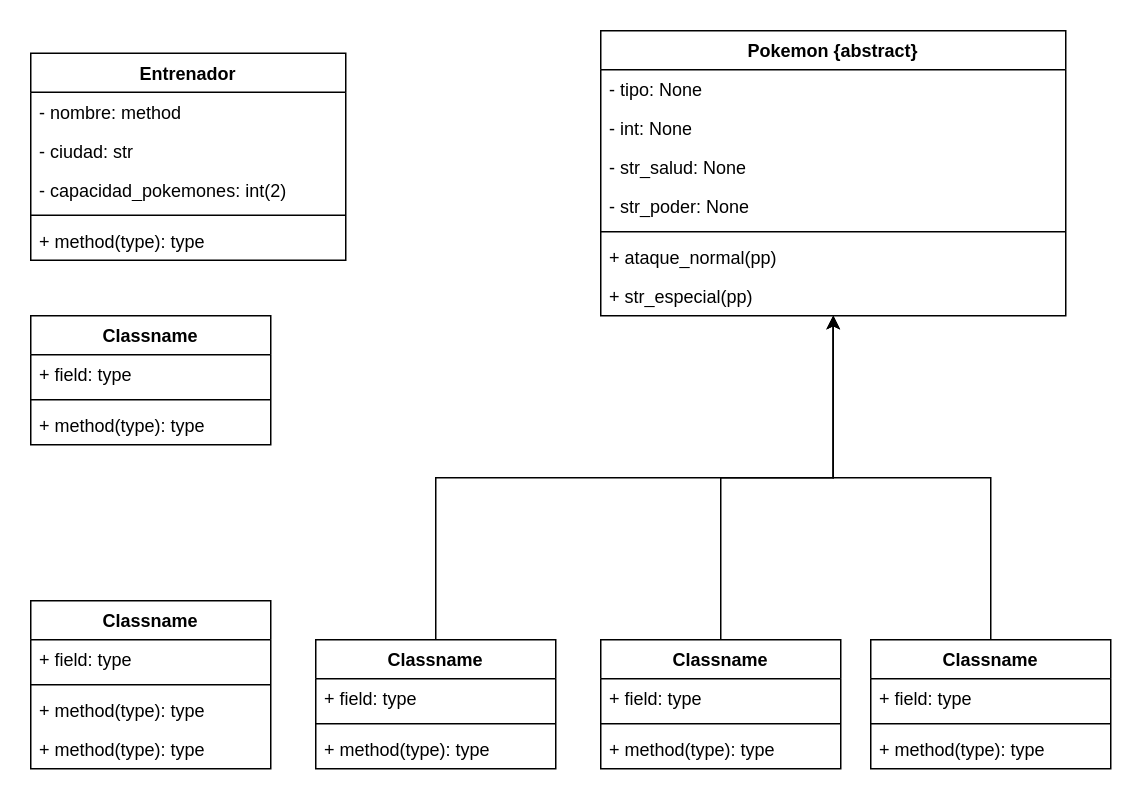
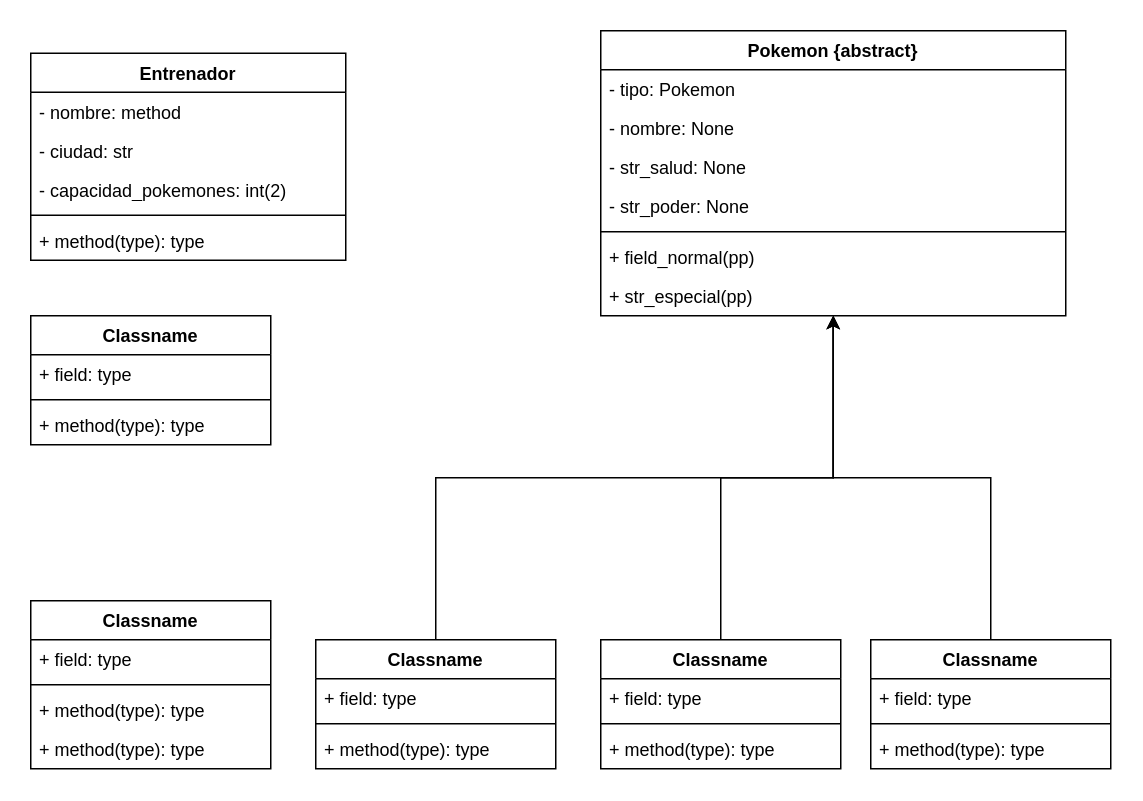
(661, 91) -> (676, 91)
(656, 130) -> (673, 130)
(701, 259) -> (691, 259)
